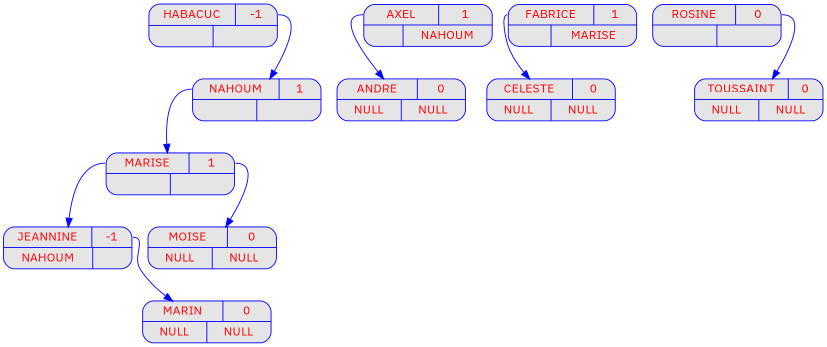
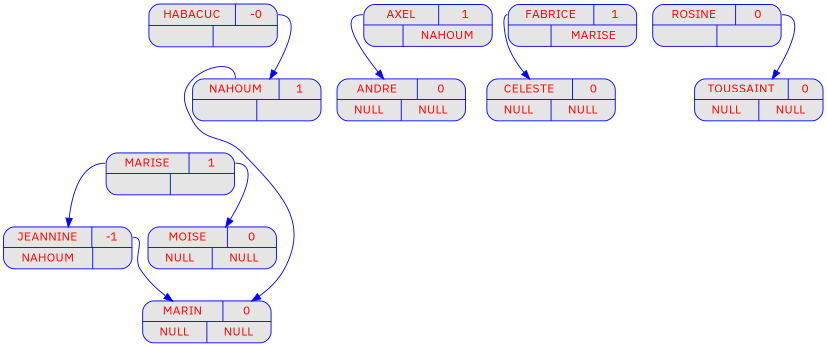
(256, 14) -> (256, 14)
(169, 111) -> (247, 158)
